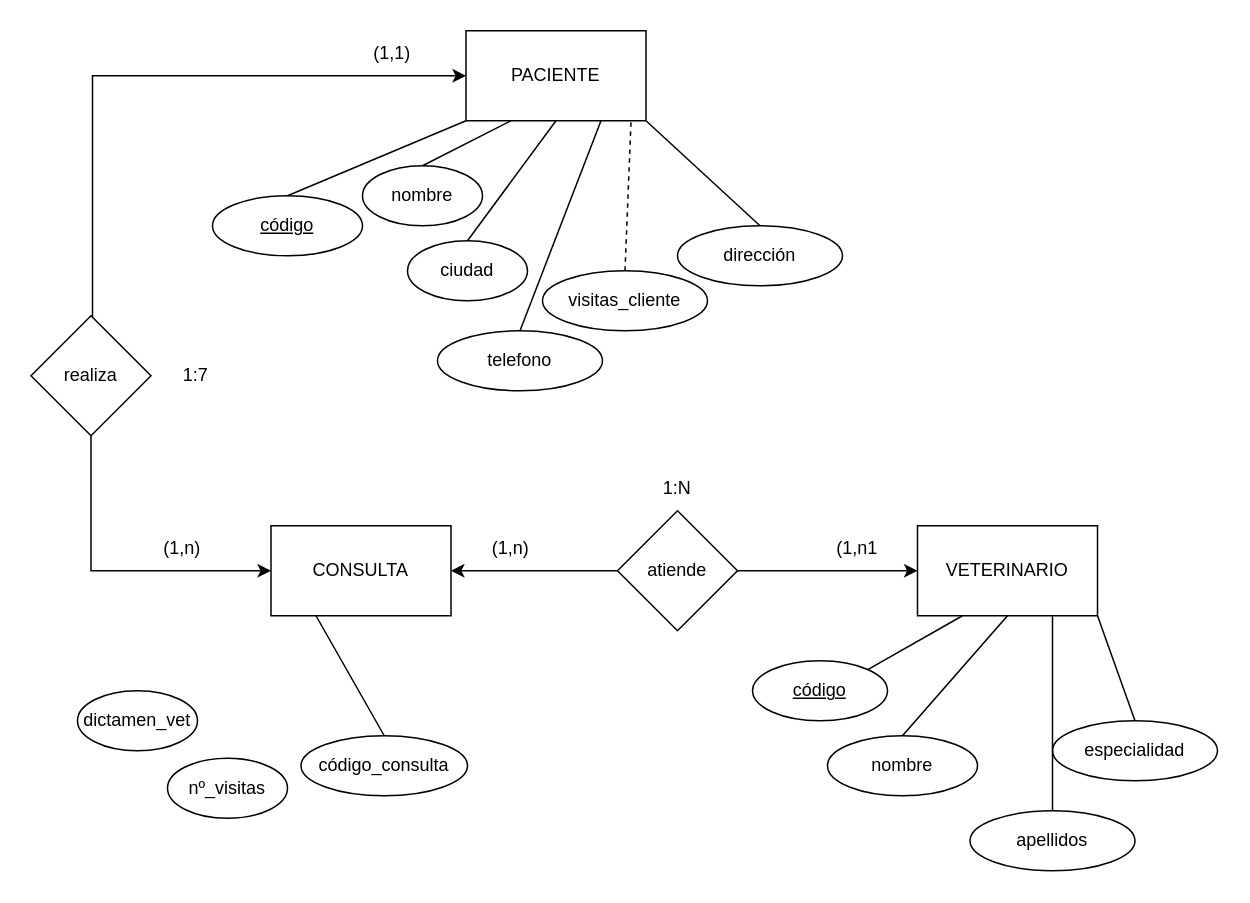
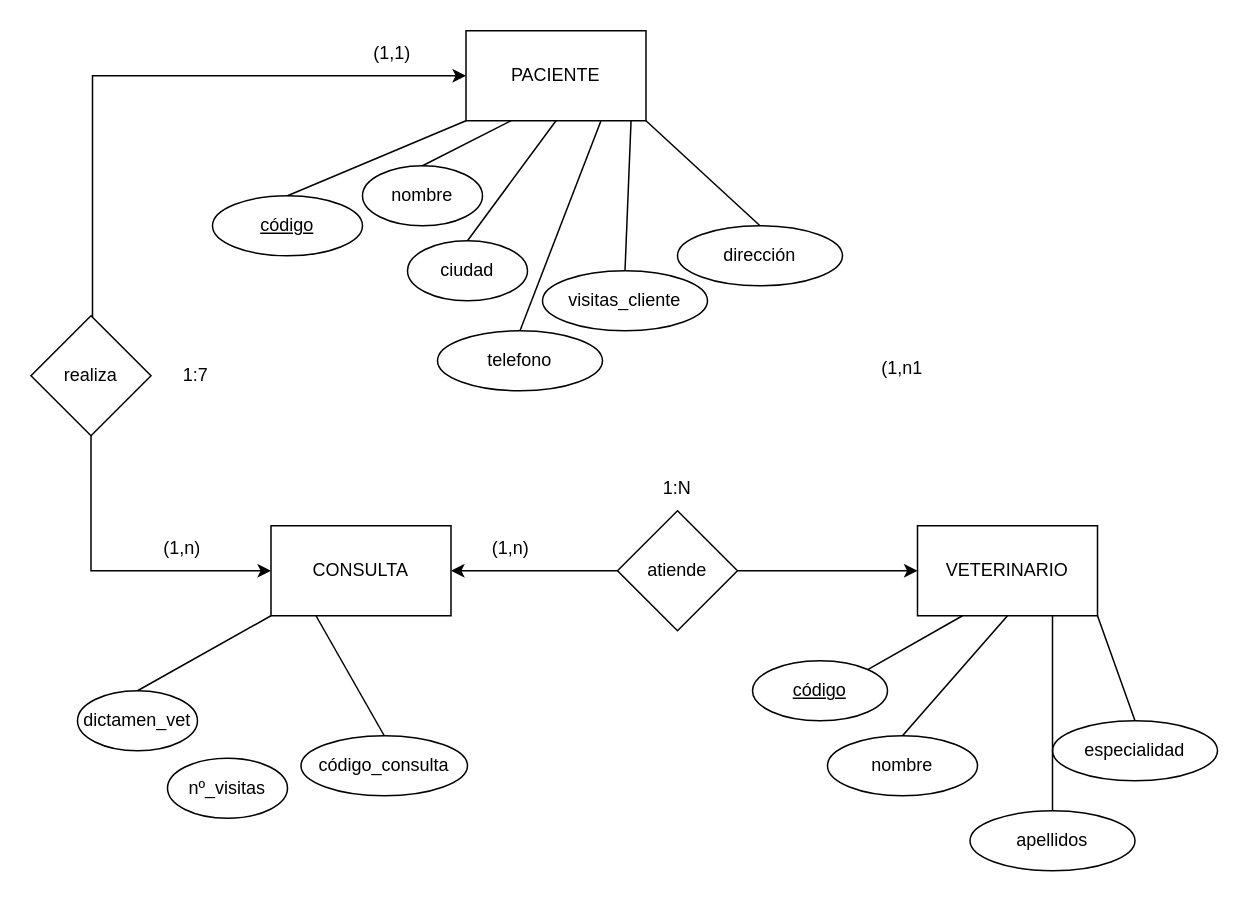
(628, 197) -> (628, 197)
(857, 548) -> (902, 368)
none -> (204, 653)
